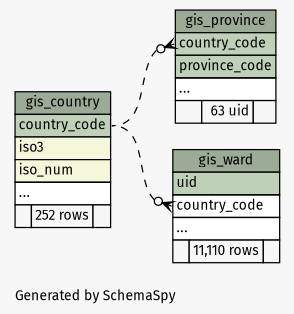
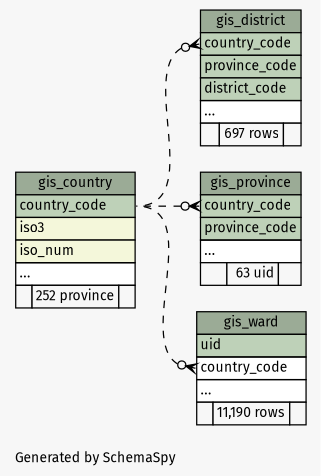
none -> (251, 78)
(62, 216) -> (75, 296)
(226, 251) -> (251, 413)
